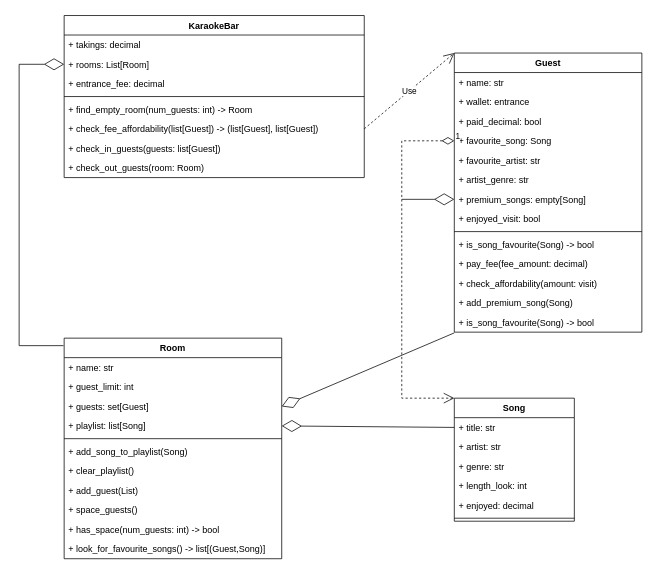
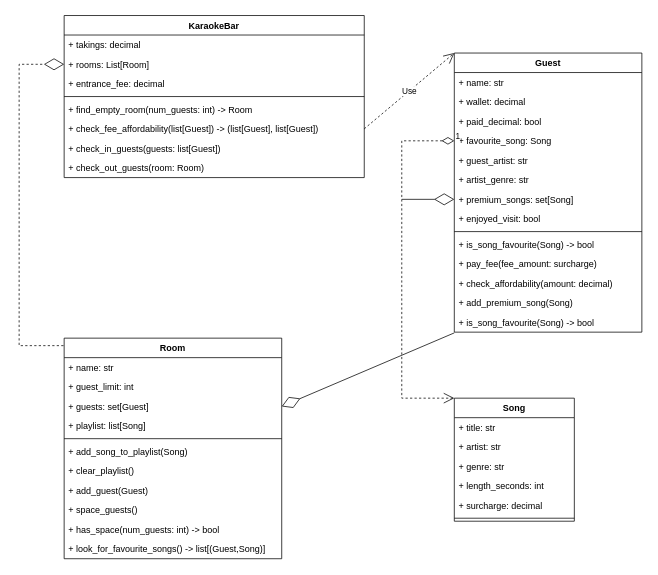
(498, 102) -> (493, 102)
(510, 161) -> (501, 161)
(524, 200) -> (519, 200)
(19, 214) -> (19, 214)
(528, 264) -> (535, 264)
(540, 284) -> (545, 284)
(377, 426) -> none
(497, 486) -> (505, 486)
(109, 491) -> (112, 491)
(498, 506) -> (503, 506)
